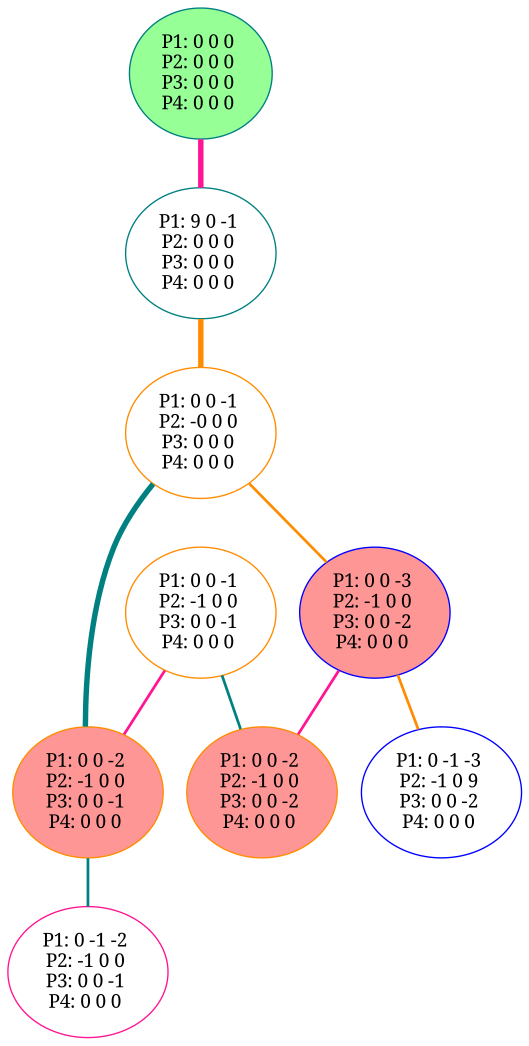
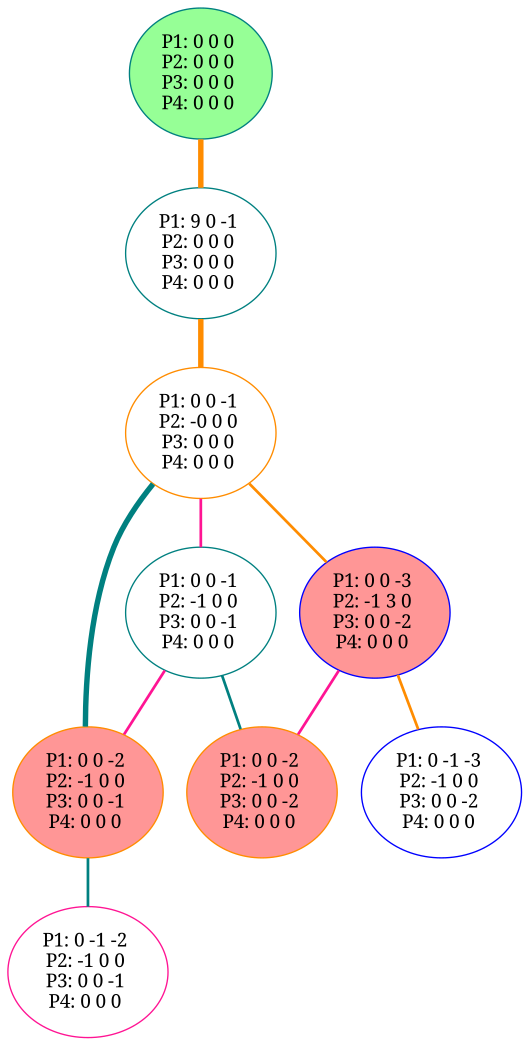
(201, 164) -> (201, 164)
none -> (201, 523)
(201, 613) -> (201, 613)
(375, 613) -> (375, 613)
(441, 792) -> (441, 792)
